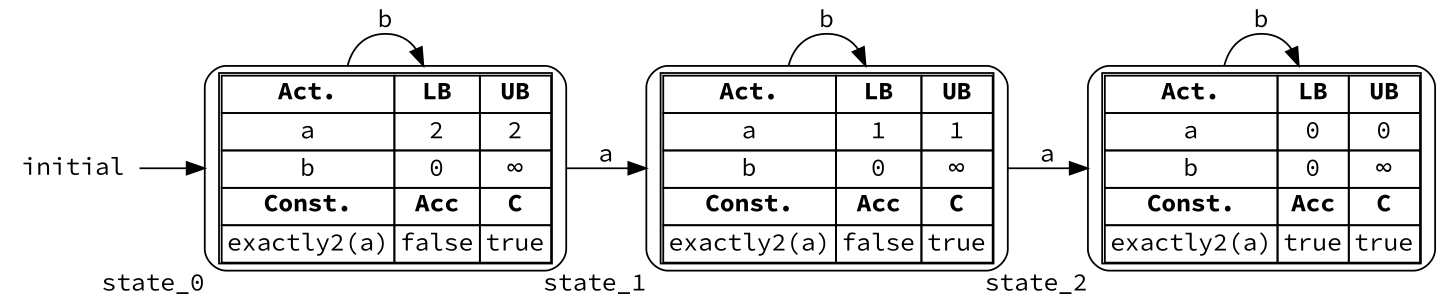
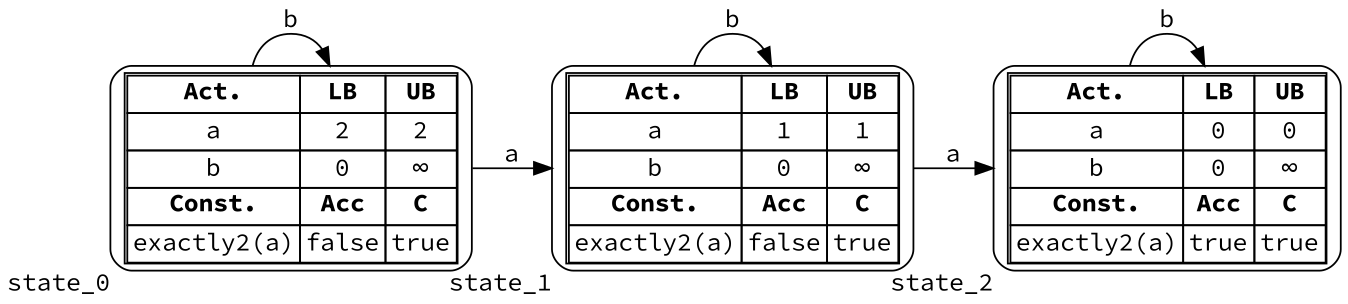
(73, 168) -> none
